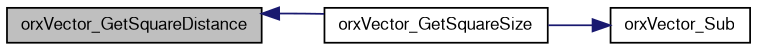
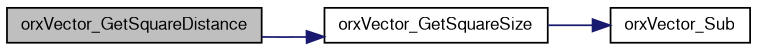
(302, 14) -> (284, 37)
